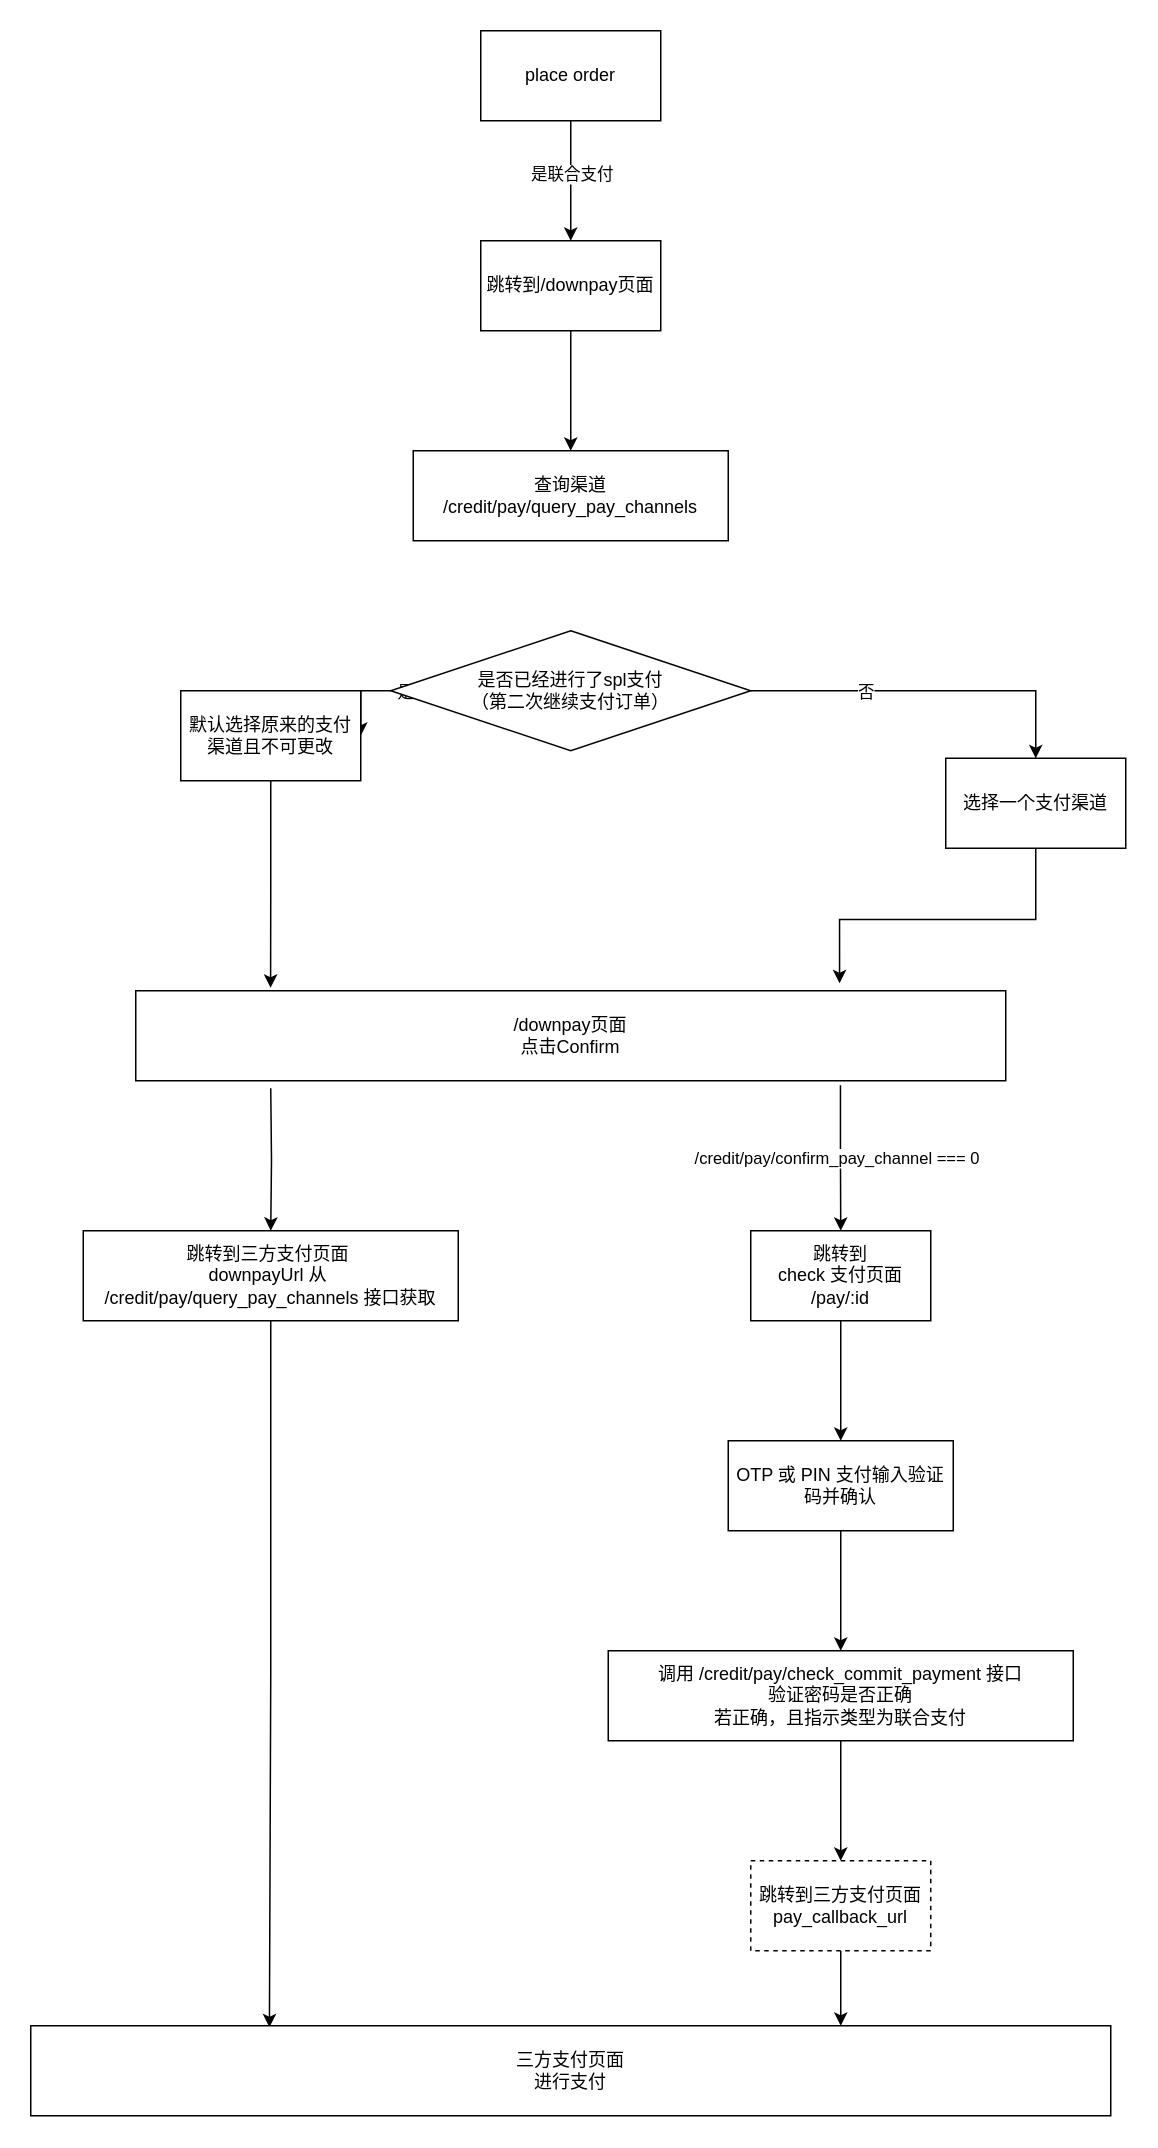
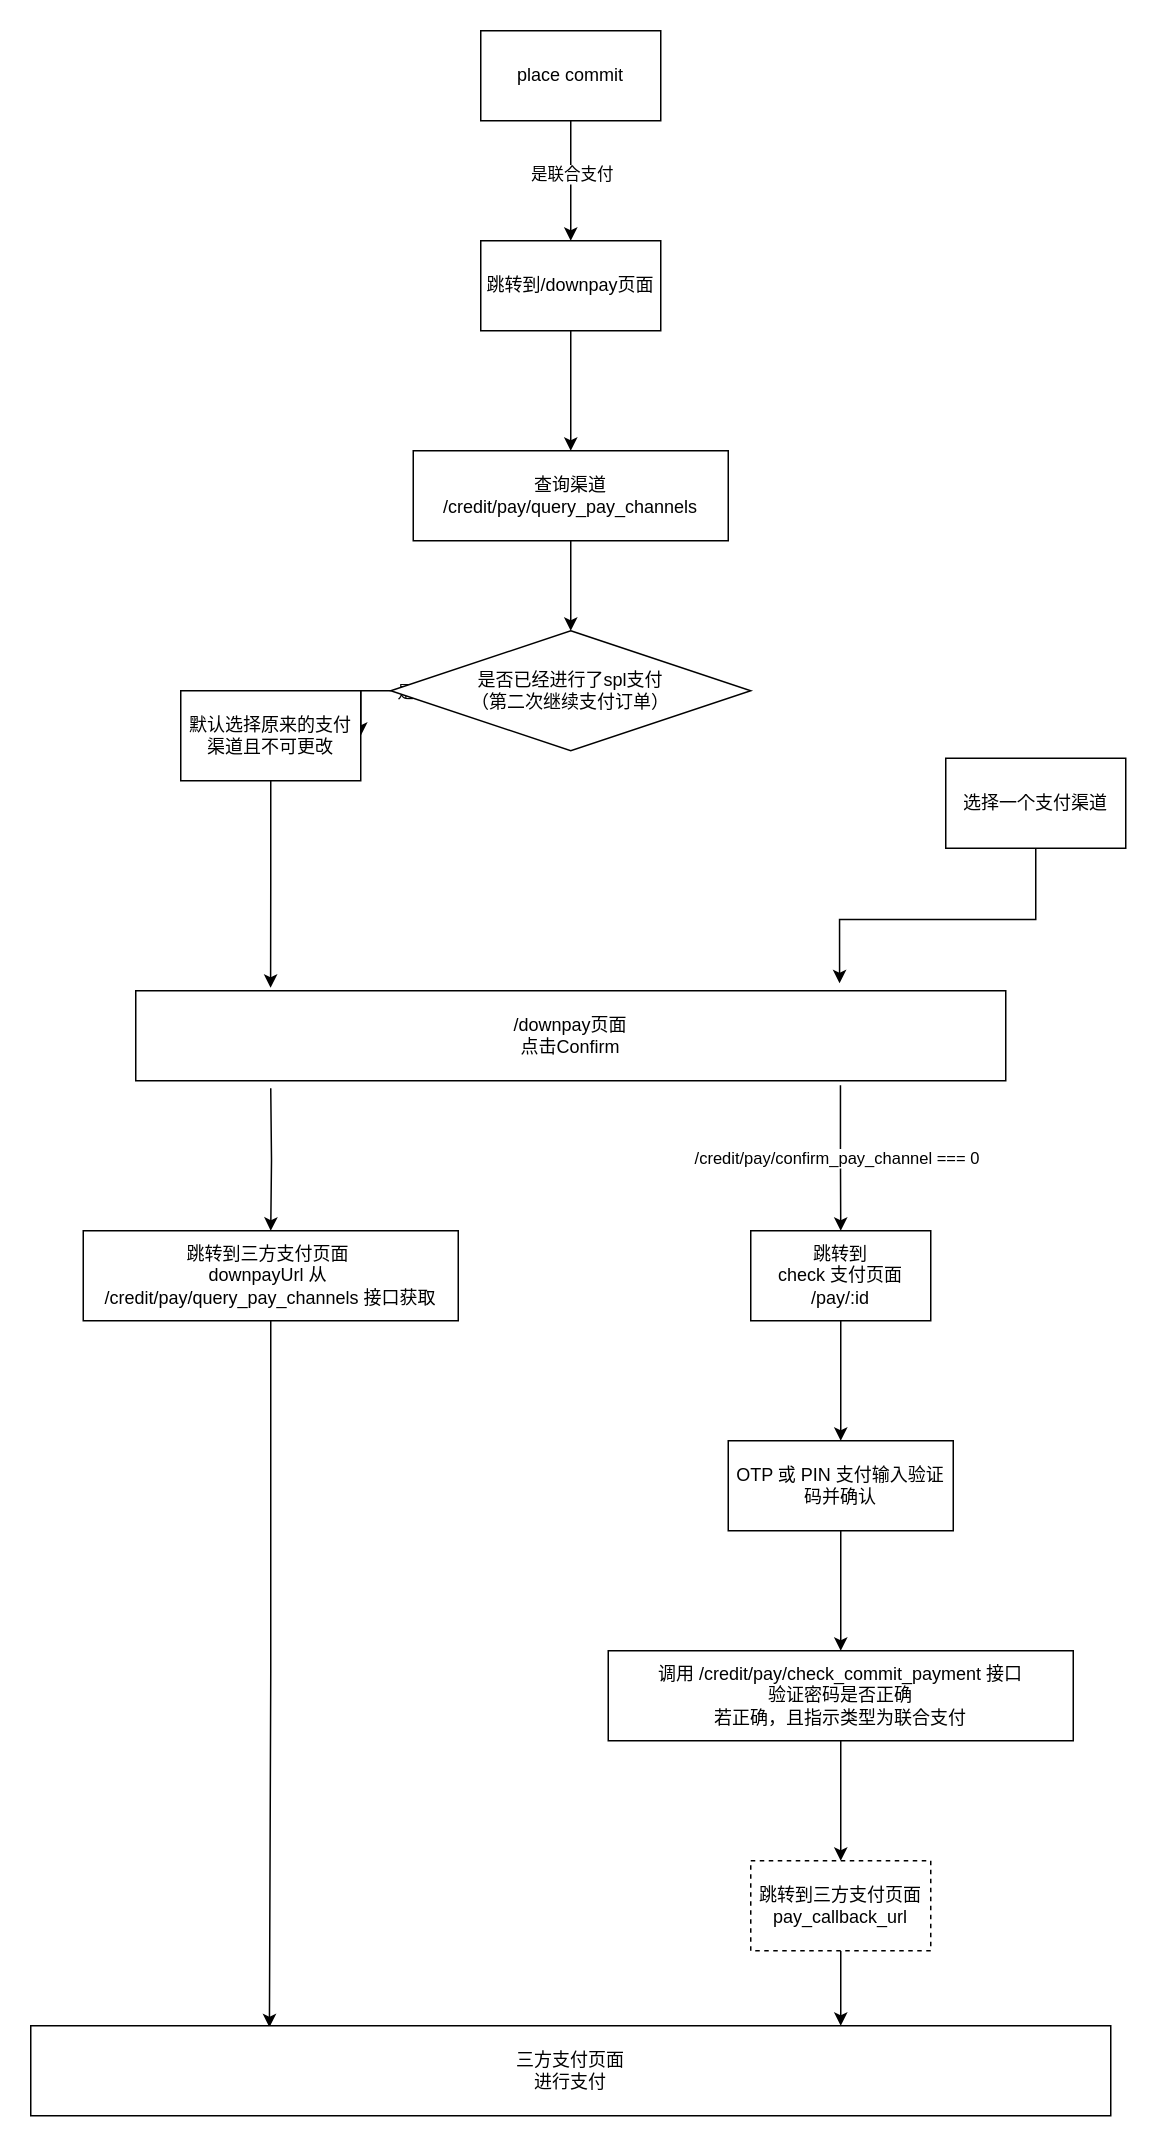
(571, 76) -> (571, 76)
none -> (571, 581)
(922, 691) -> none
